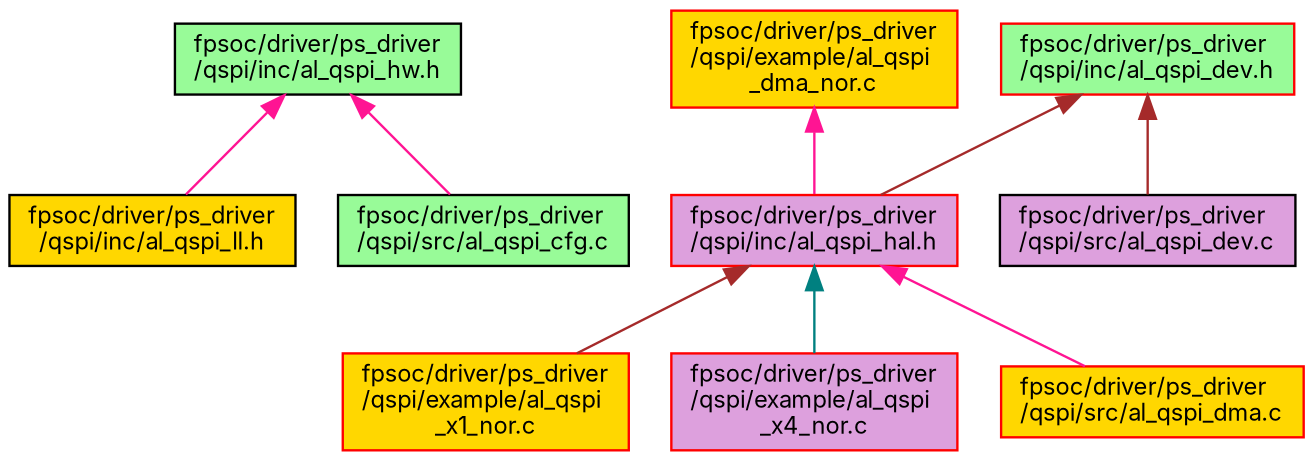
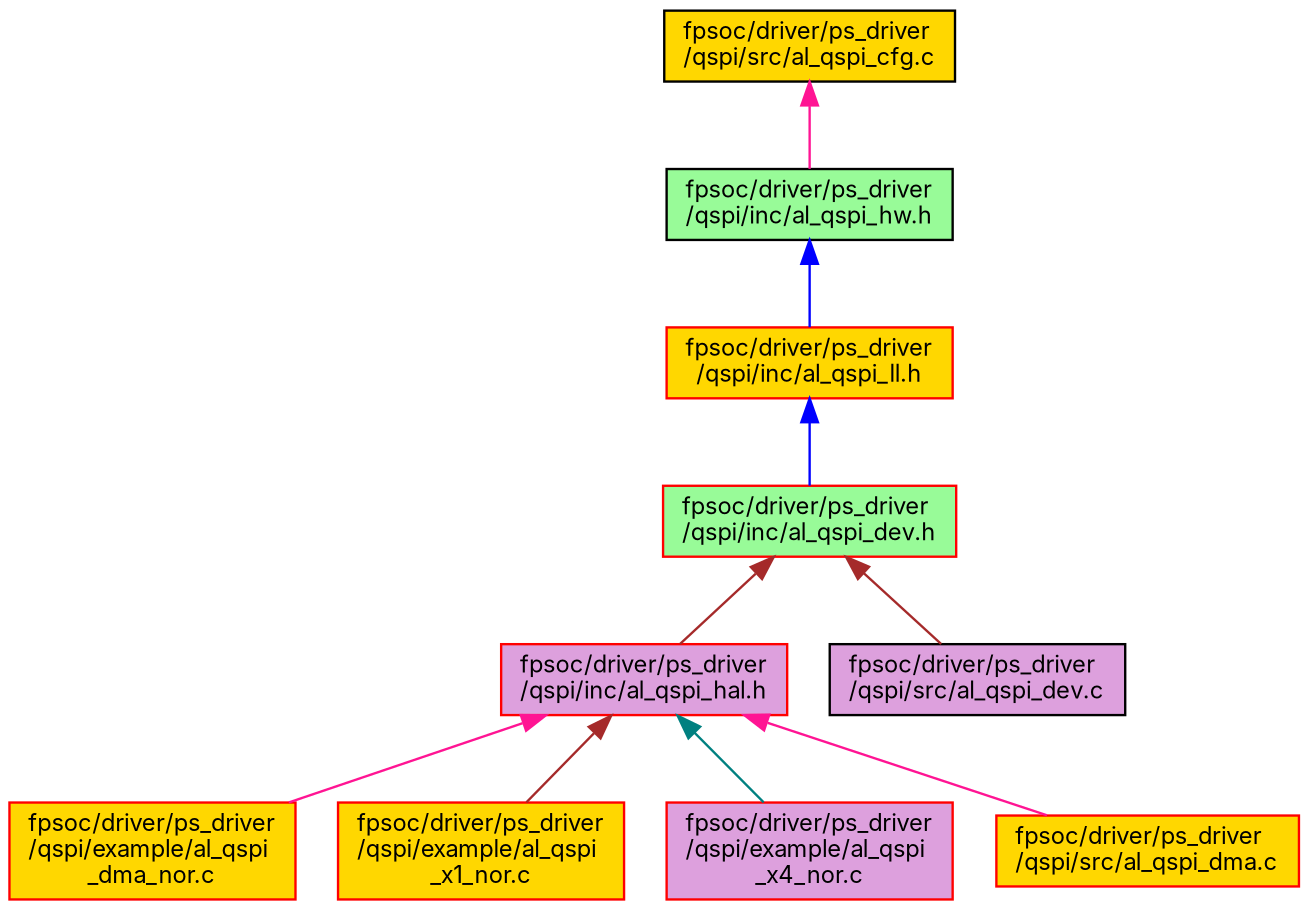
(227, 154) -> (810, 296)
(409, 154) -> (810, 137)
(814, 163) -> (406, 763)
(152, 230) -> (810, 363)
(483, 230) -> (810, 46)
none -> (810, 454)
